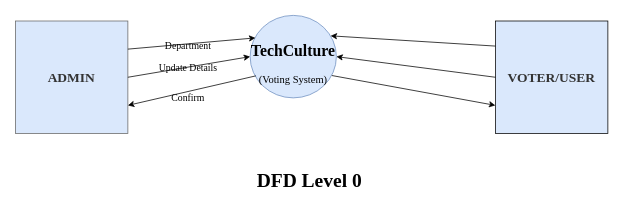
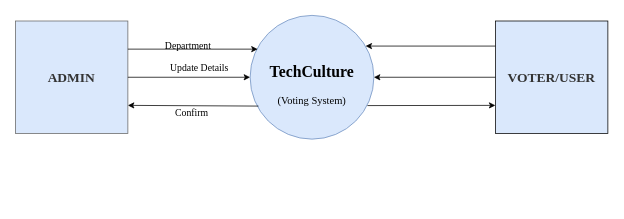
(293, 57) -> (312, 77)
(188, 68) -> (199, 68)
(188, 98) -> (192, 113)
(312, 180) -> none
